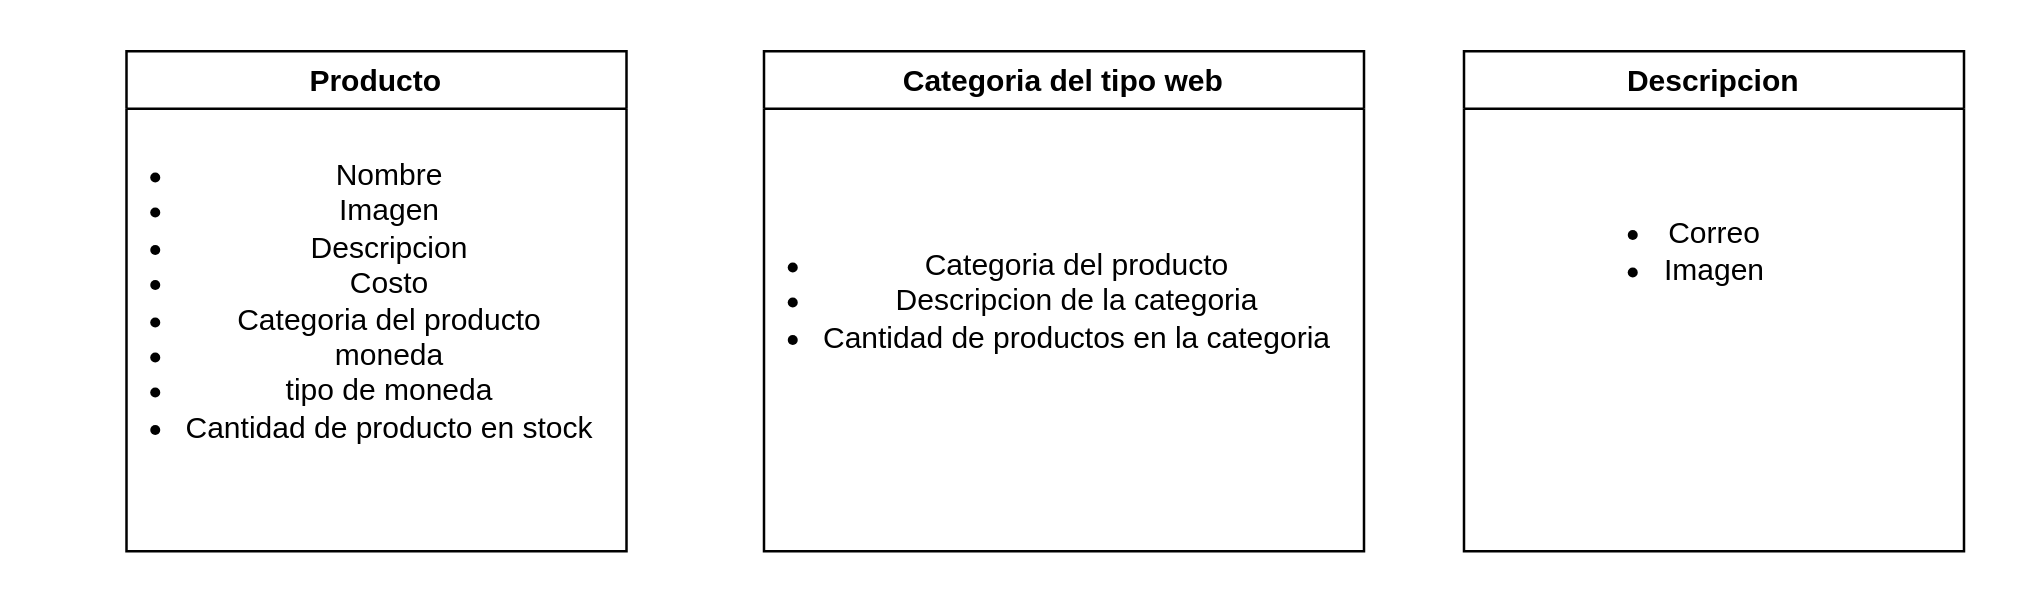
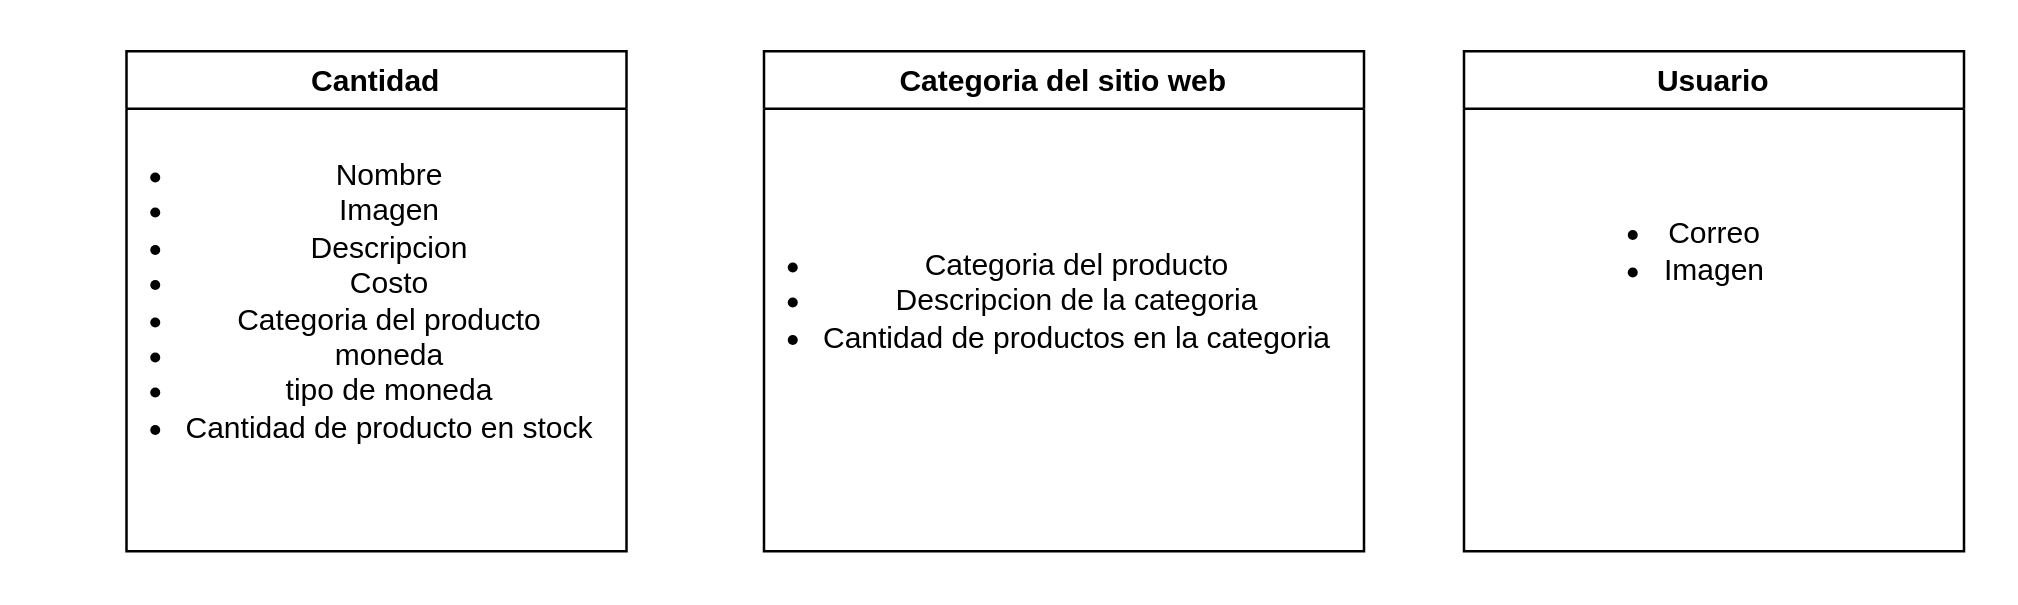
(375, 81) -> (375, 81)
(1063, 81) -> (1063, 81)
(1713, 81) -> (1713, 81)
